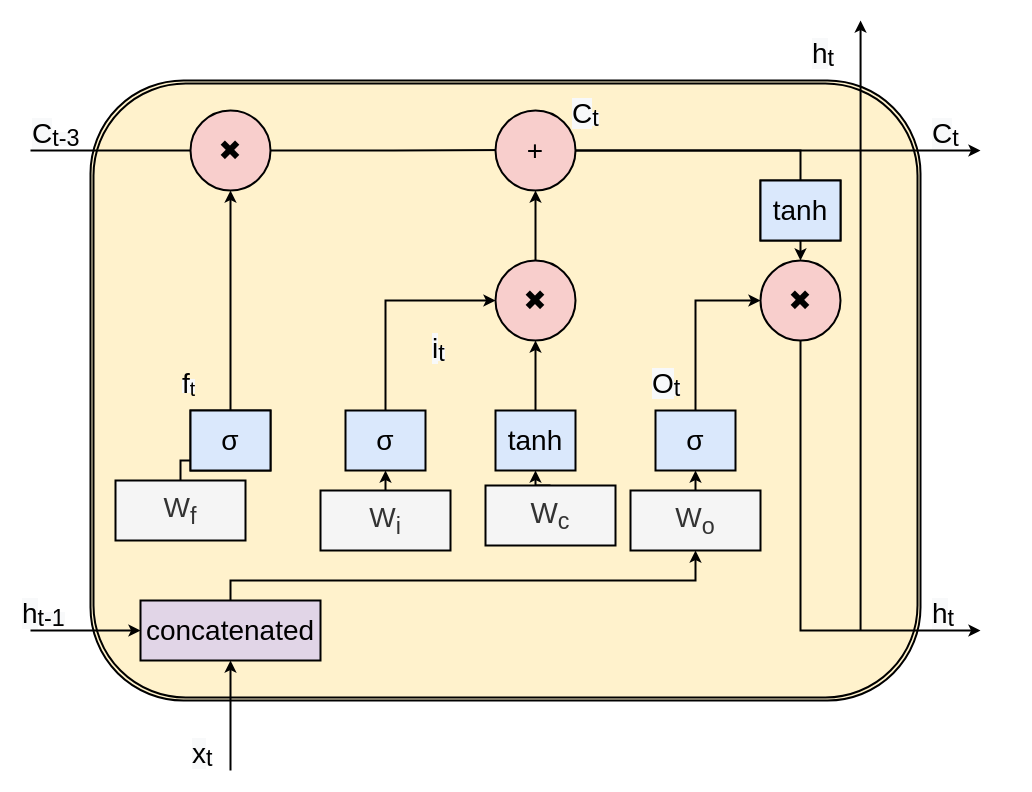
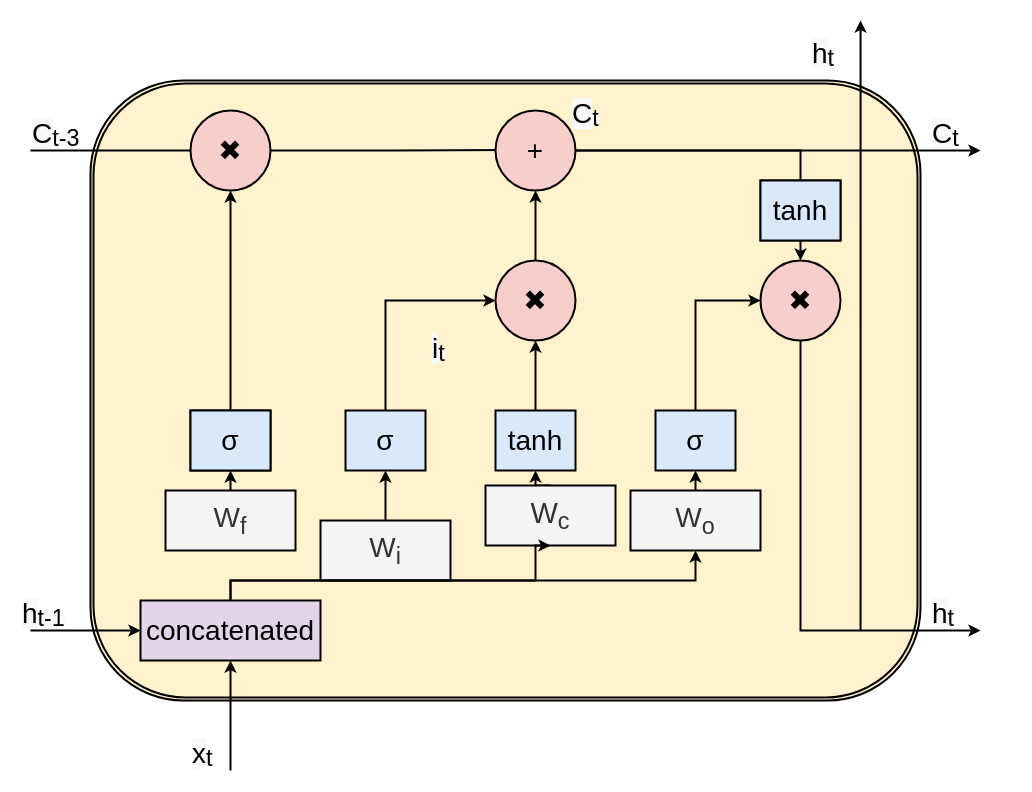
(198, 376) -> none
(673, 376) -> none
(181, 511) -> (231, 521)
(386, 521) -> (386, 551)
none -> (536, 560)
